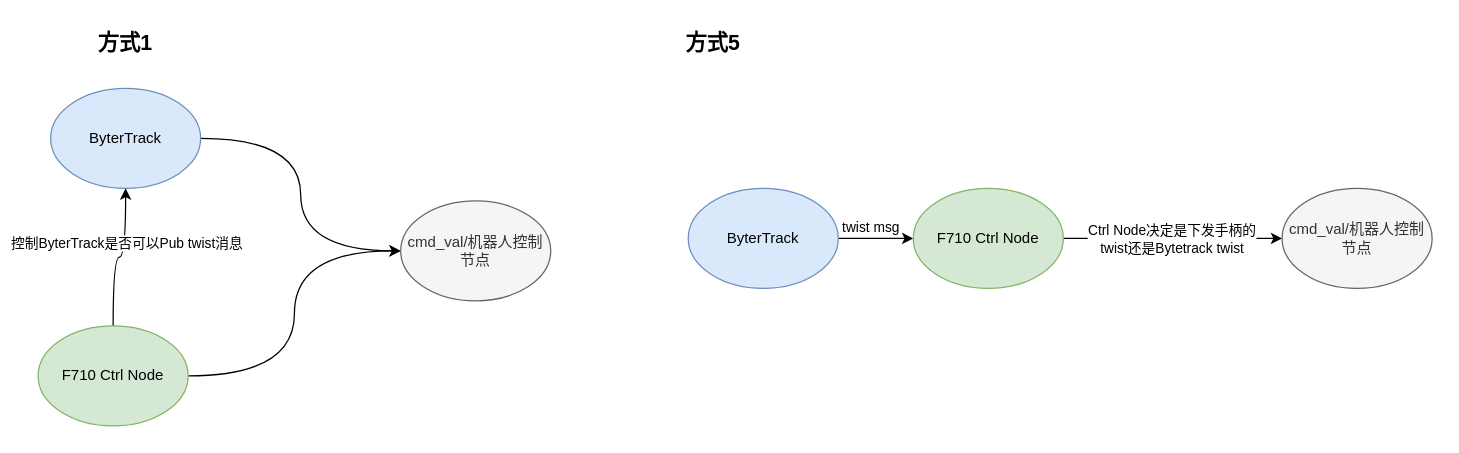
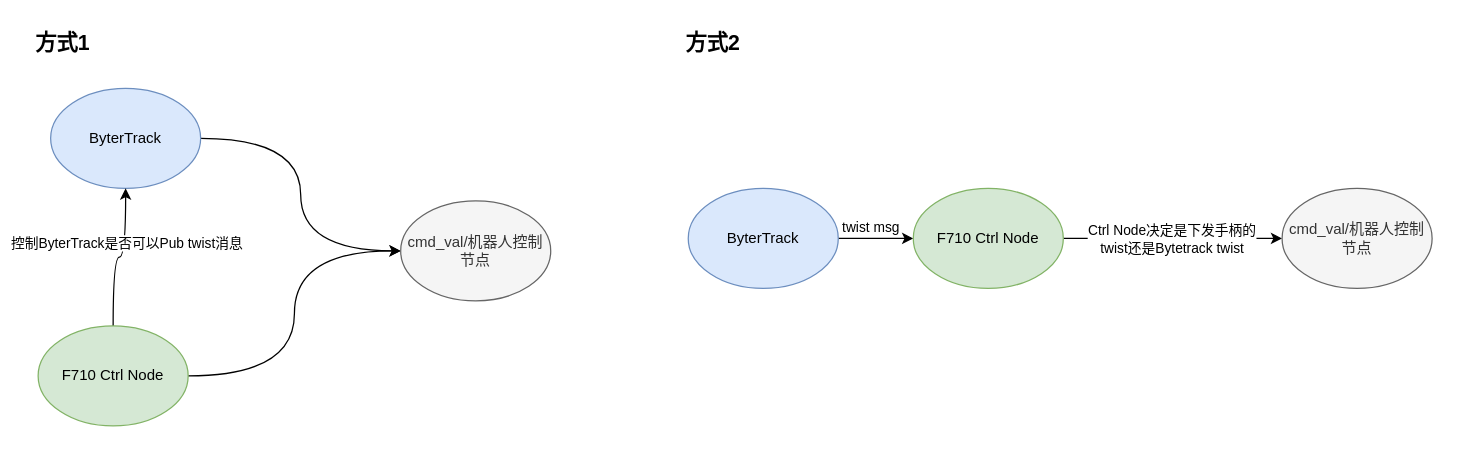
(126, 44) -> (63, 44)
(713, 44) -> (713, 44)
